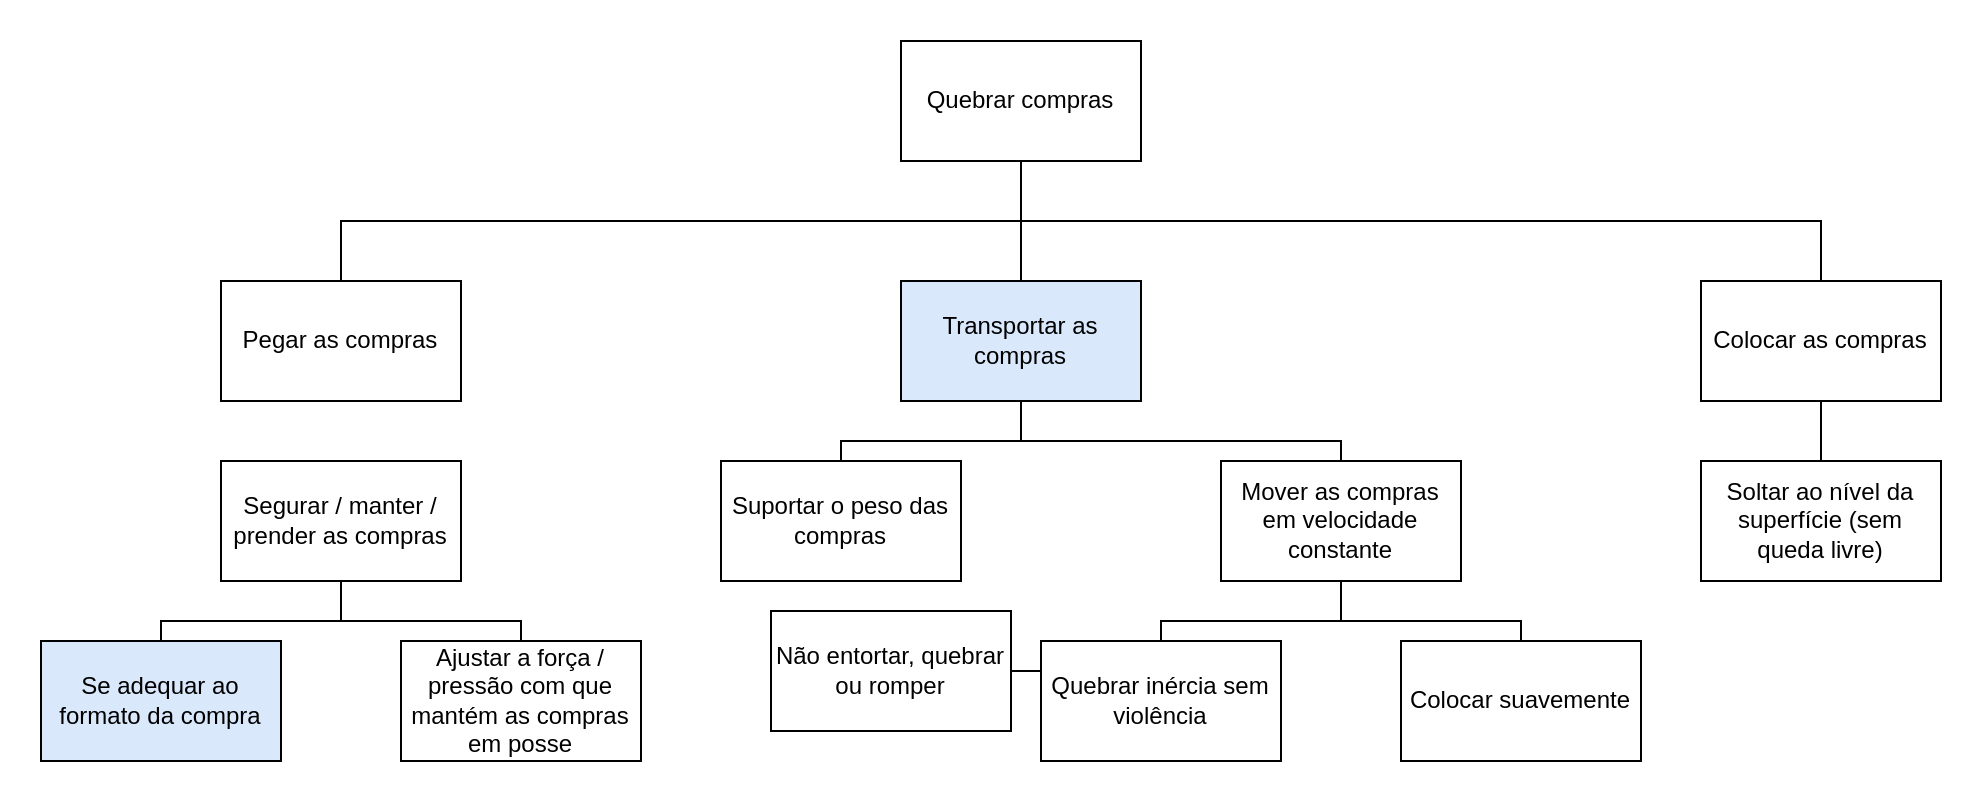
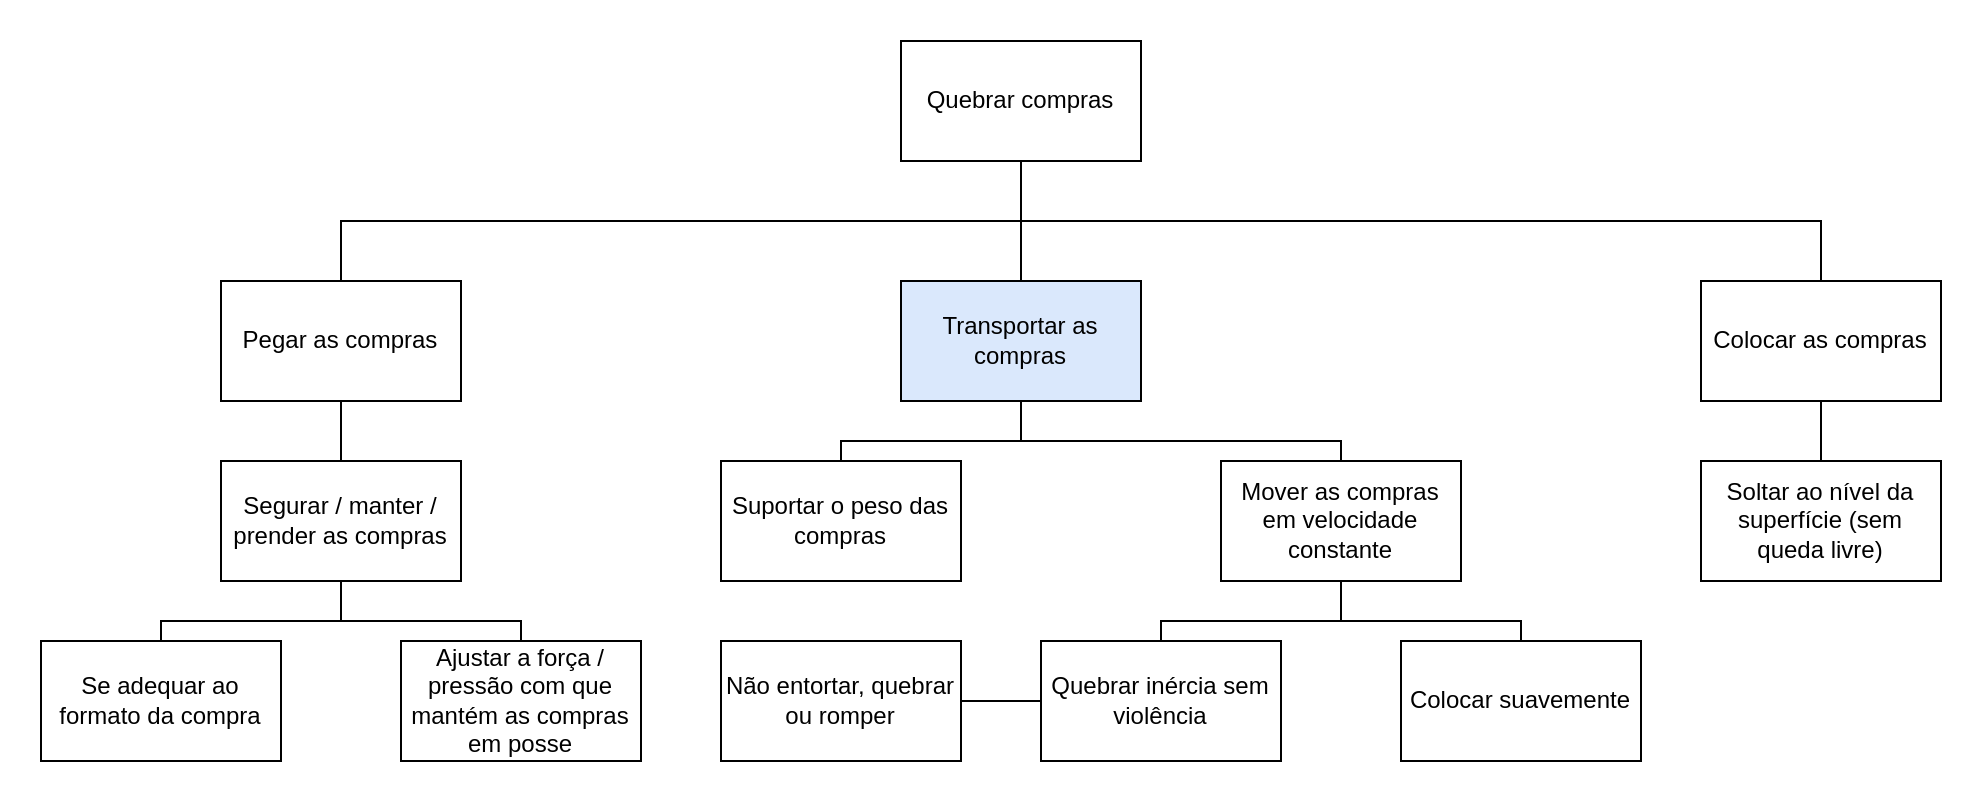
none -> (341, 431)
(891, 671) -> (841, 701)
(161, 701) -> (161, 701)
